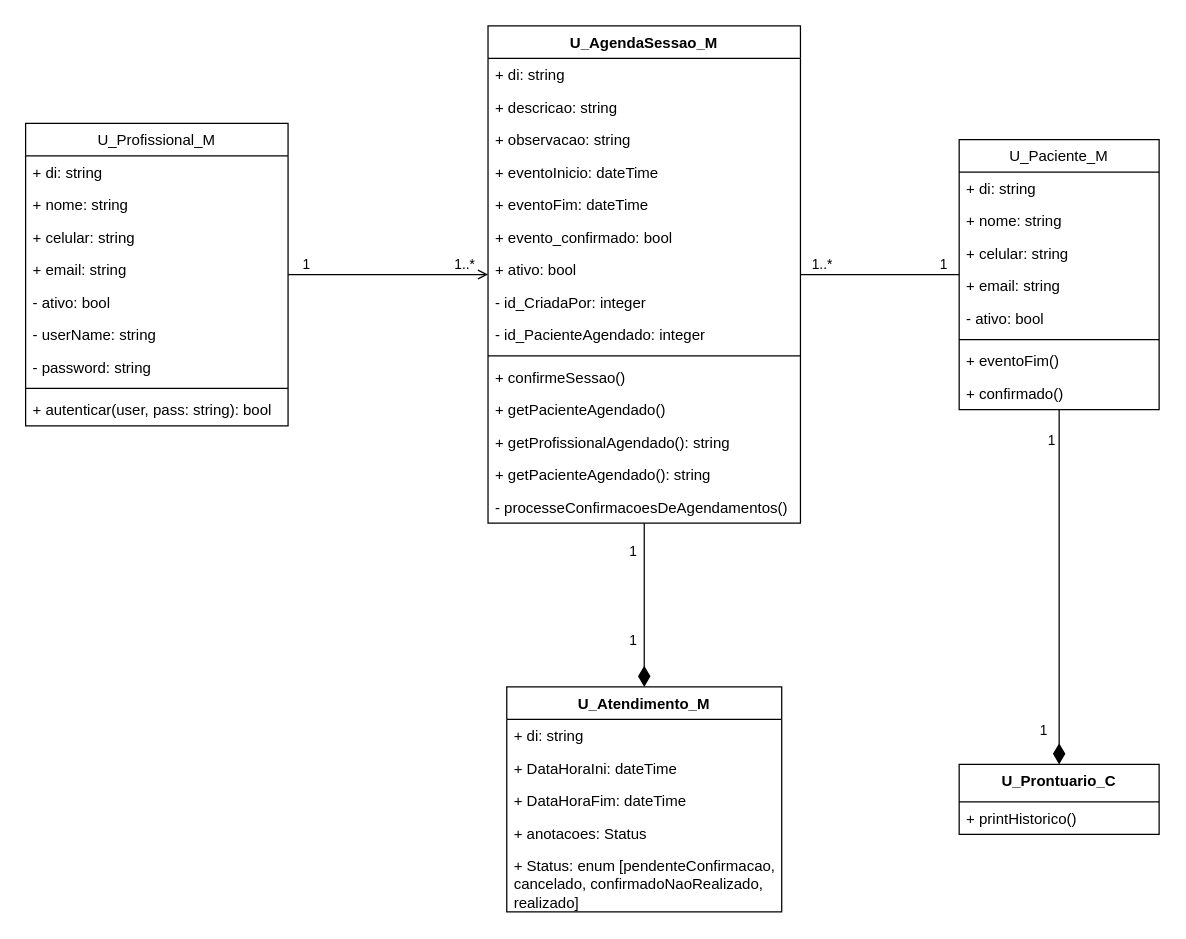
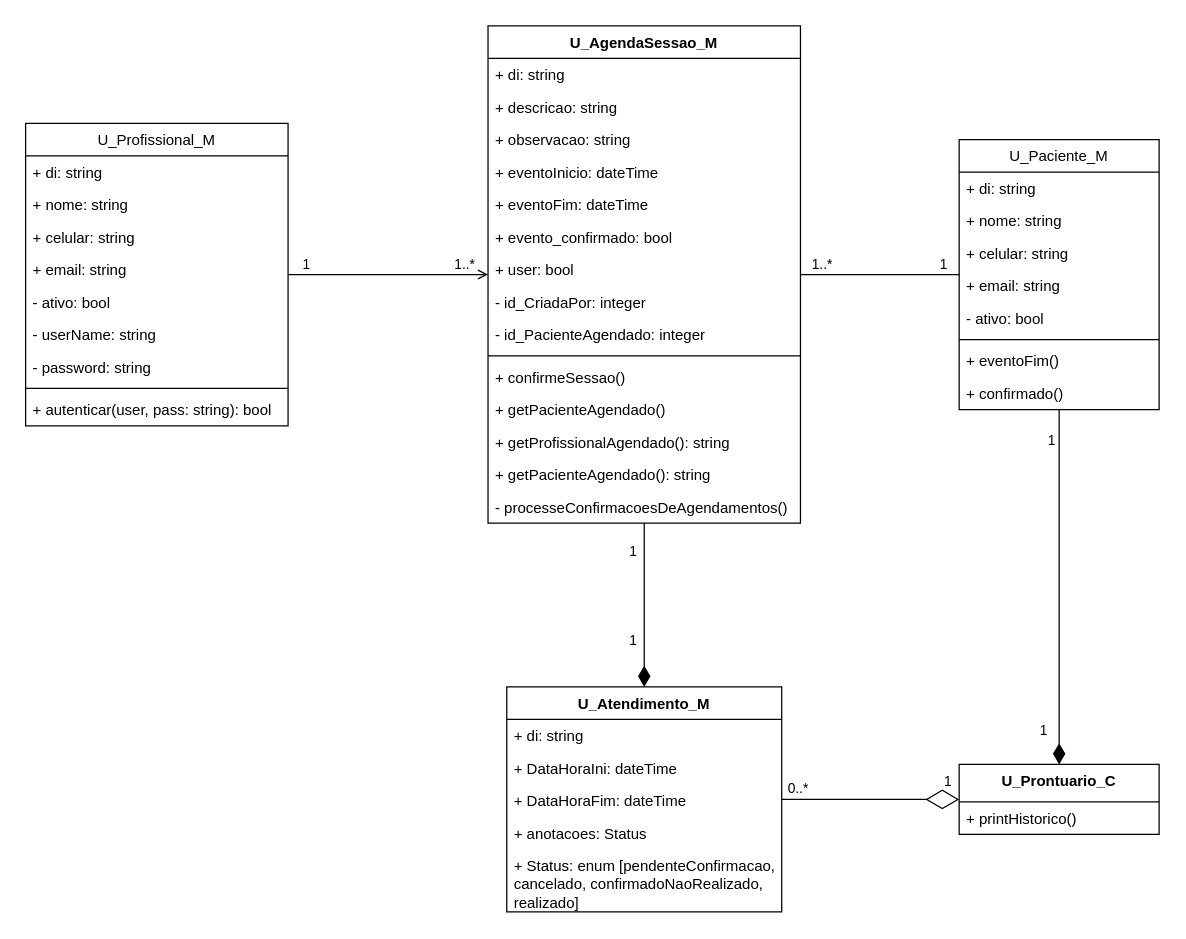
(540, 271) -> (538, 271)
none -> (855, 799)
